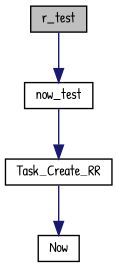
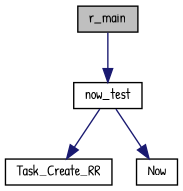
(59, 19) -> (108, 19)
(59, 203) -> (129, 128)
